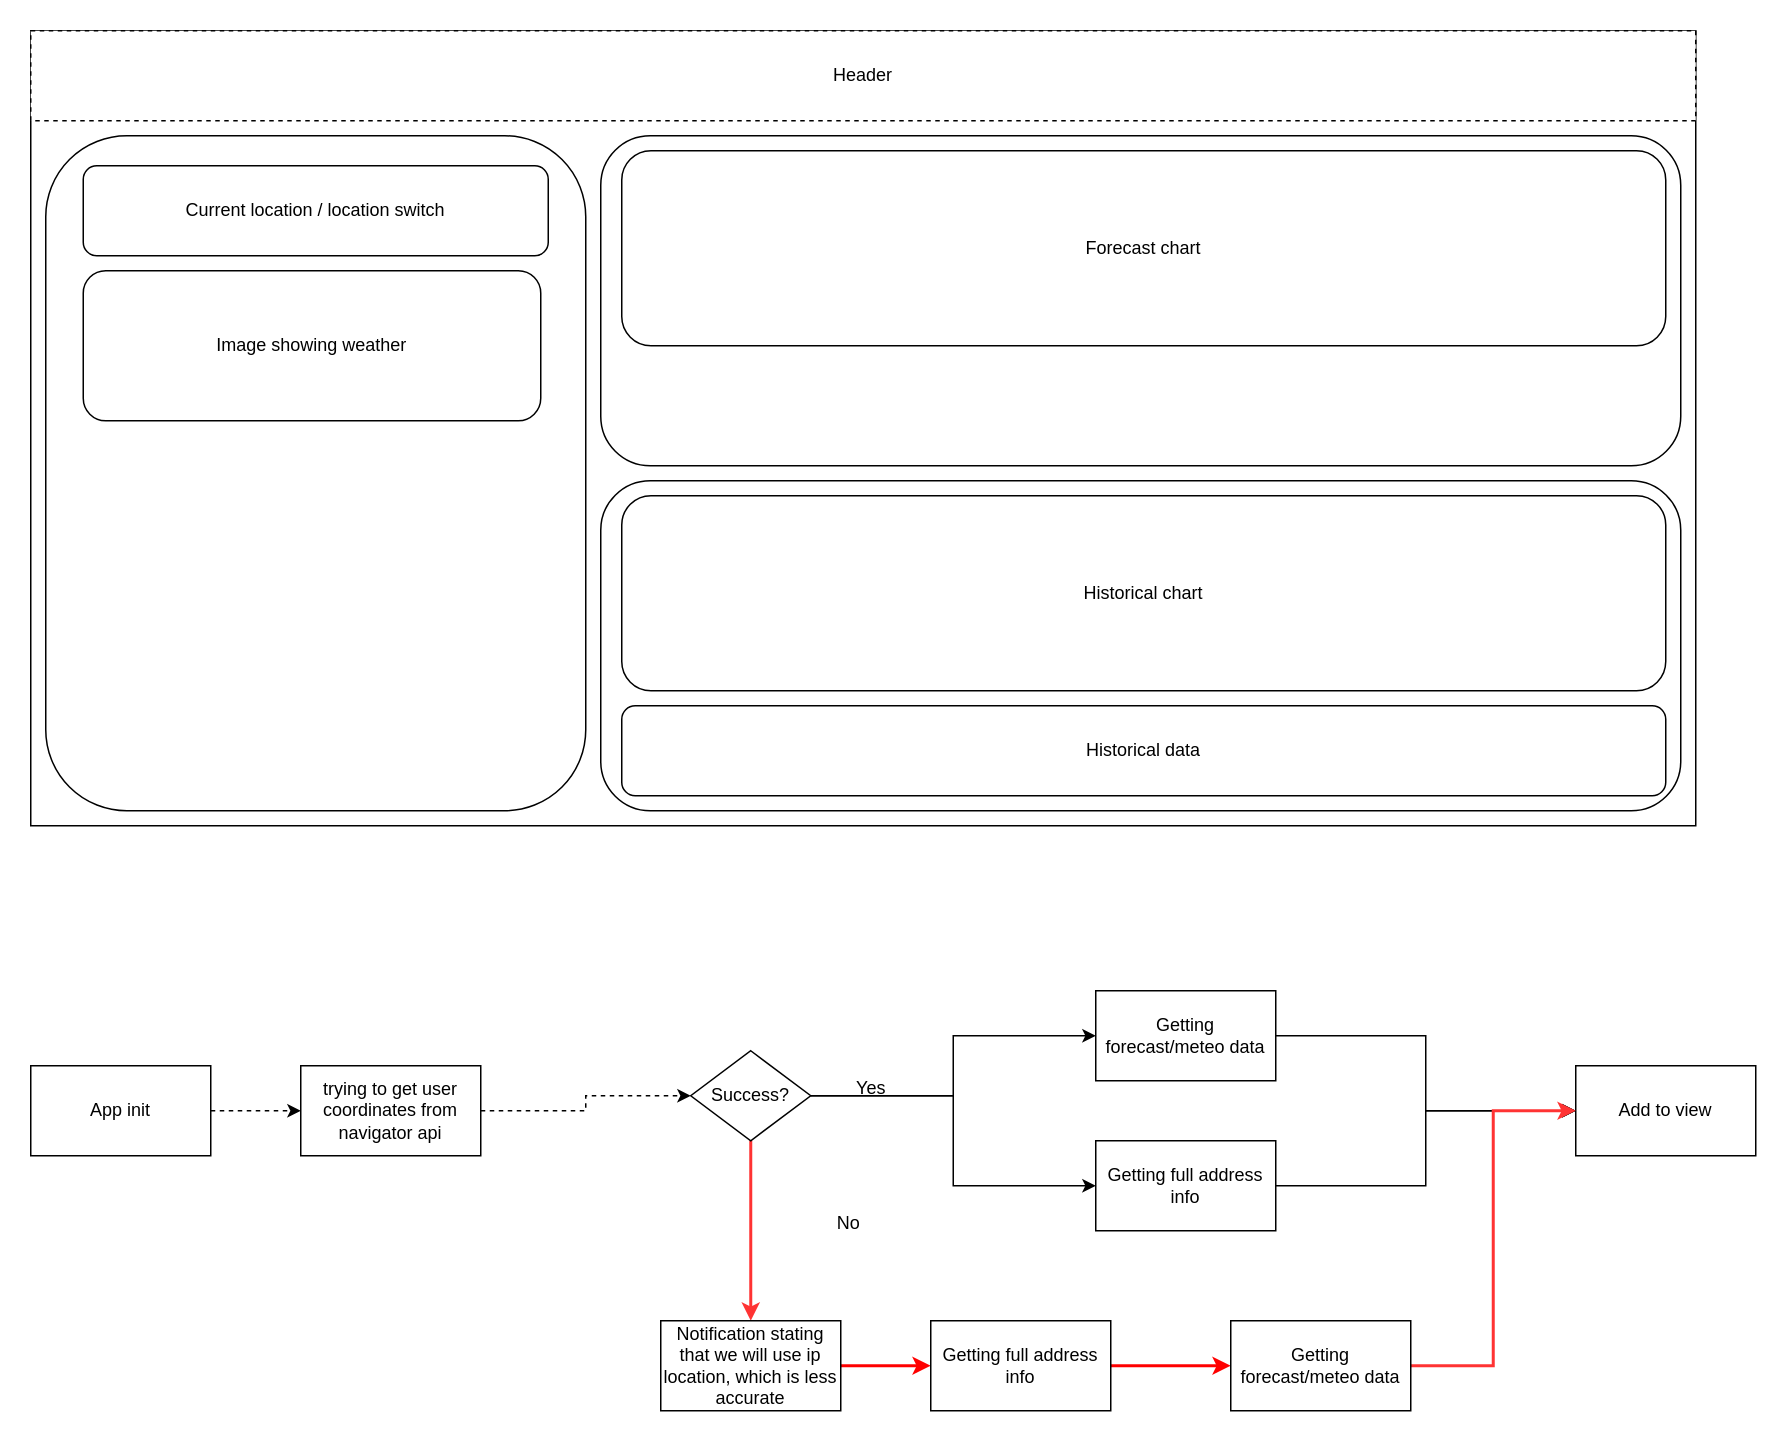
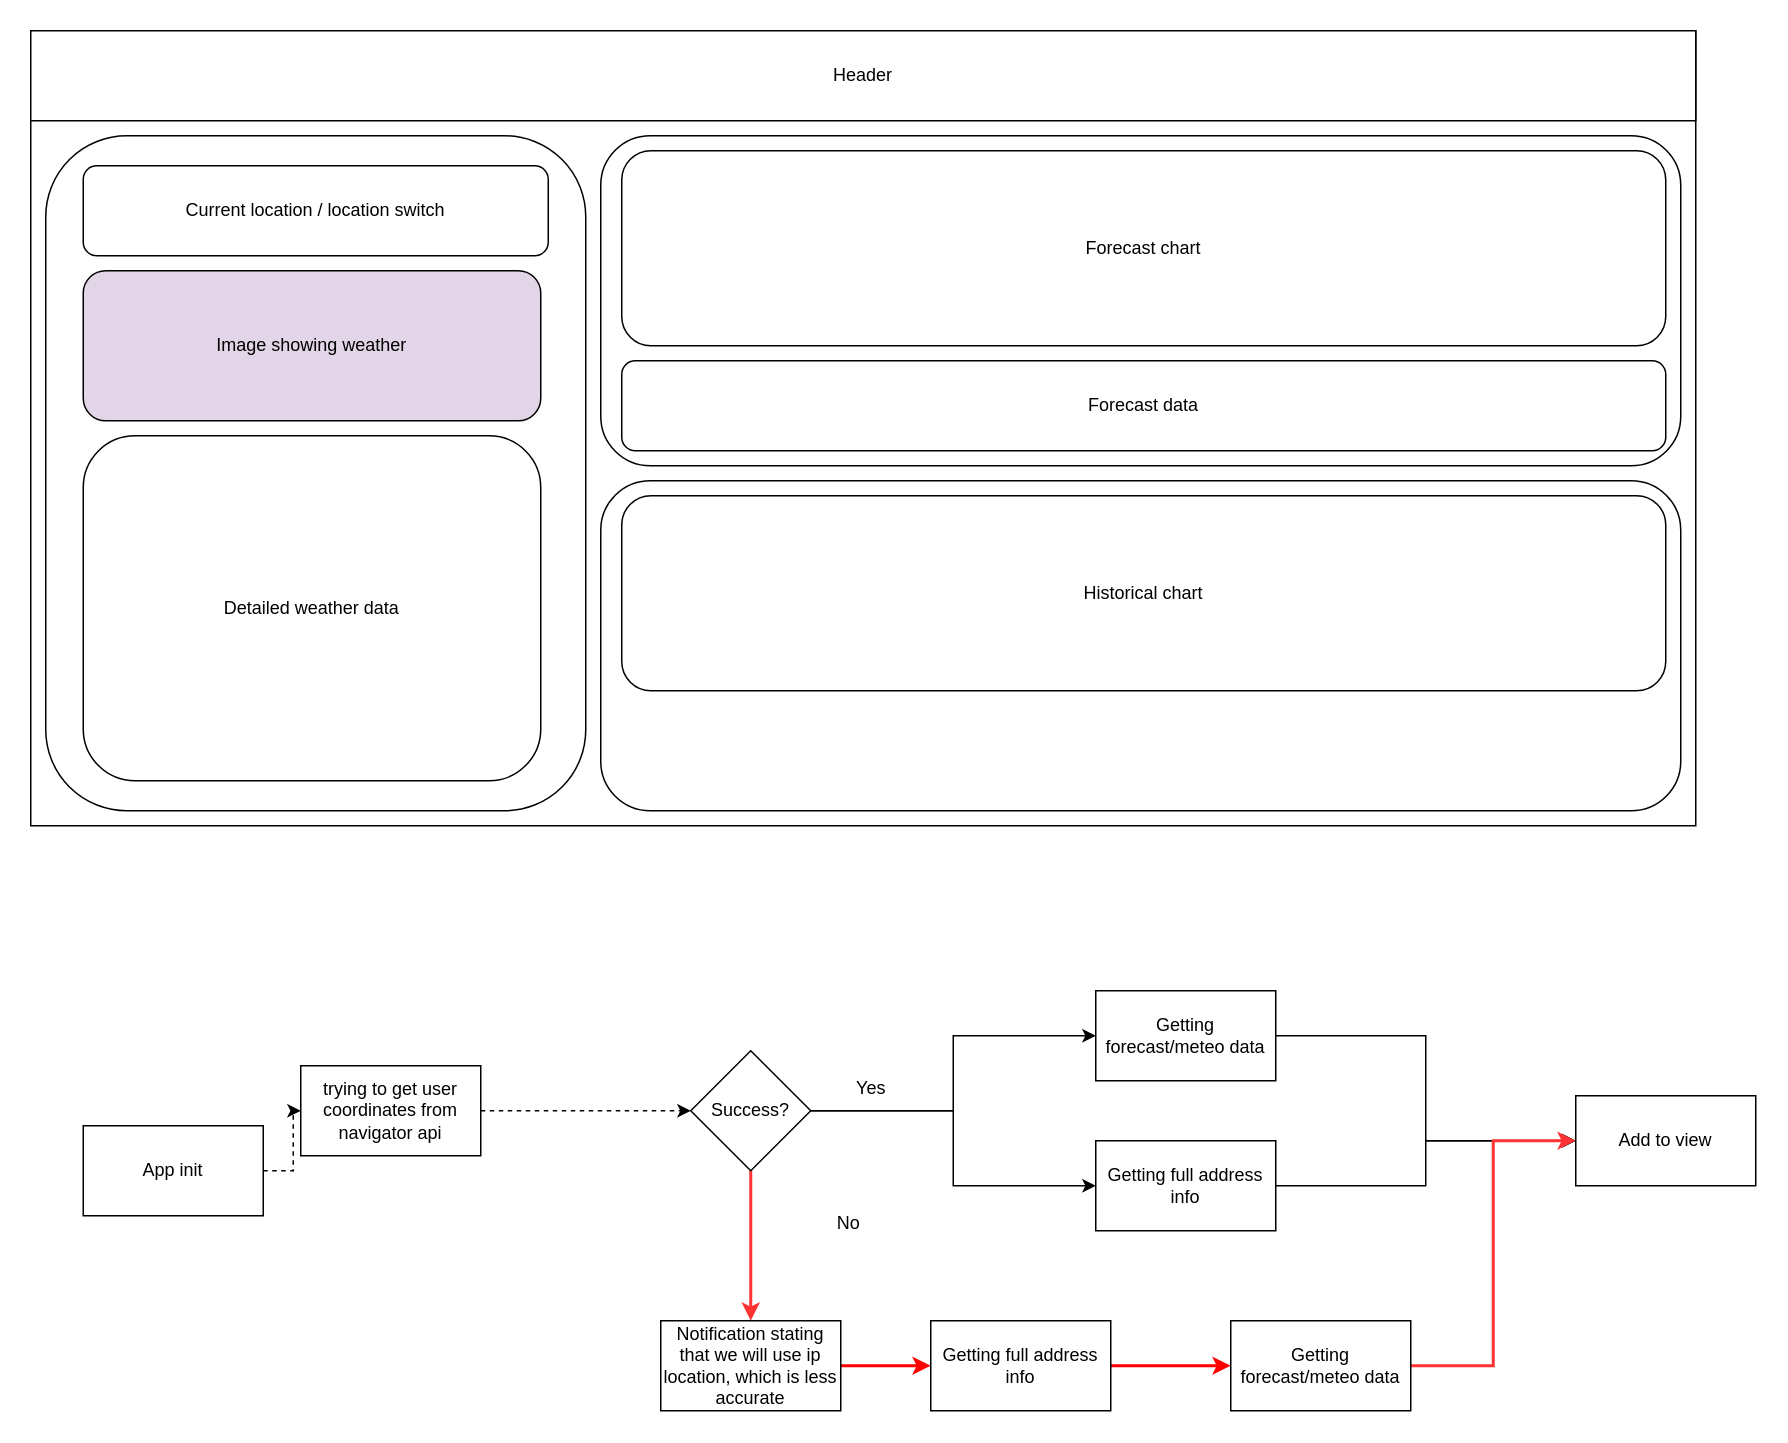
(863, 76) -> (863, 76)
(312, 346) -> (312, 346)
none -> (1144, 406)
none -> (312, 608)
(1144, 751) -> none
(751, 1096) -> (751, 1111)
(121, 1111) -> (173, 1171)
(1666, 1111) -> (1666, 1141)
